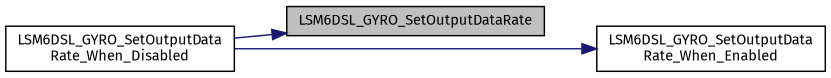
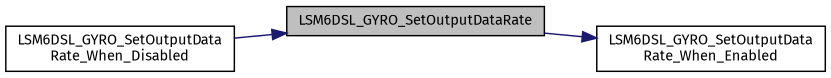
(408, 49) -> (563, 35)
